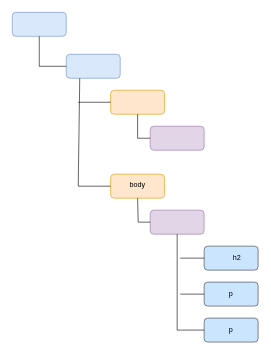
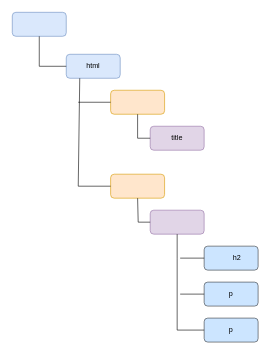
none -> (93, 66)
none -> (177, 138)
(138, 185) -> none
